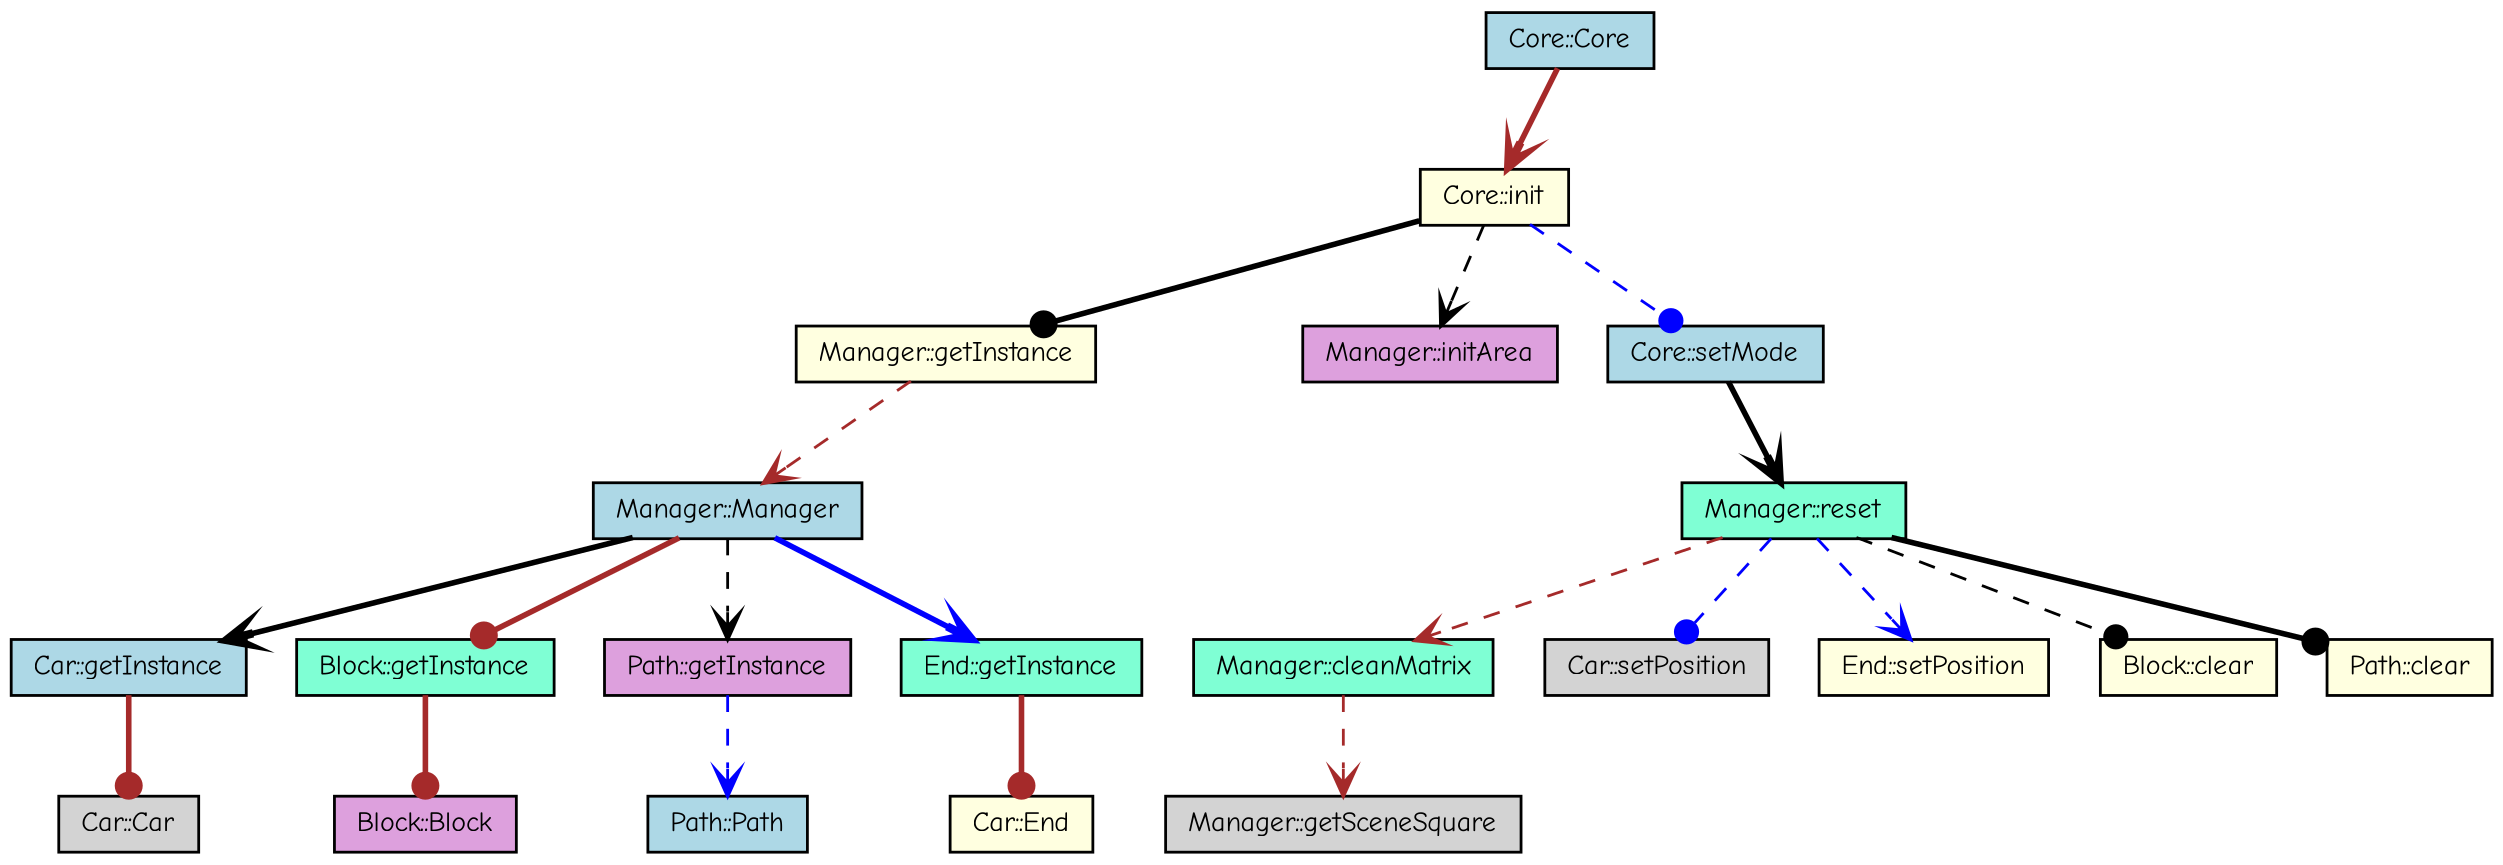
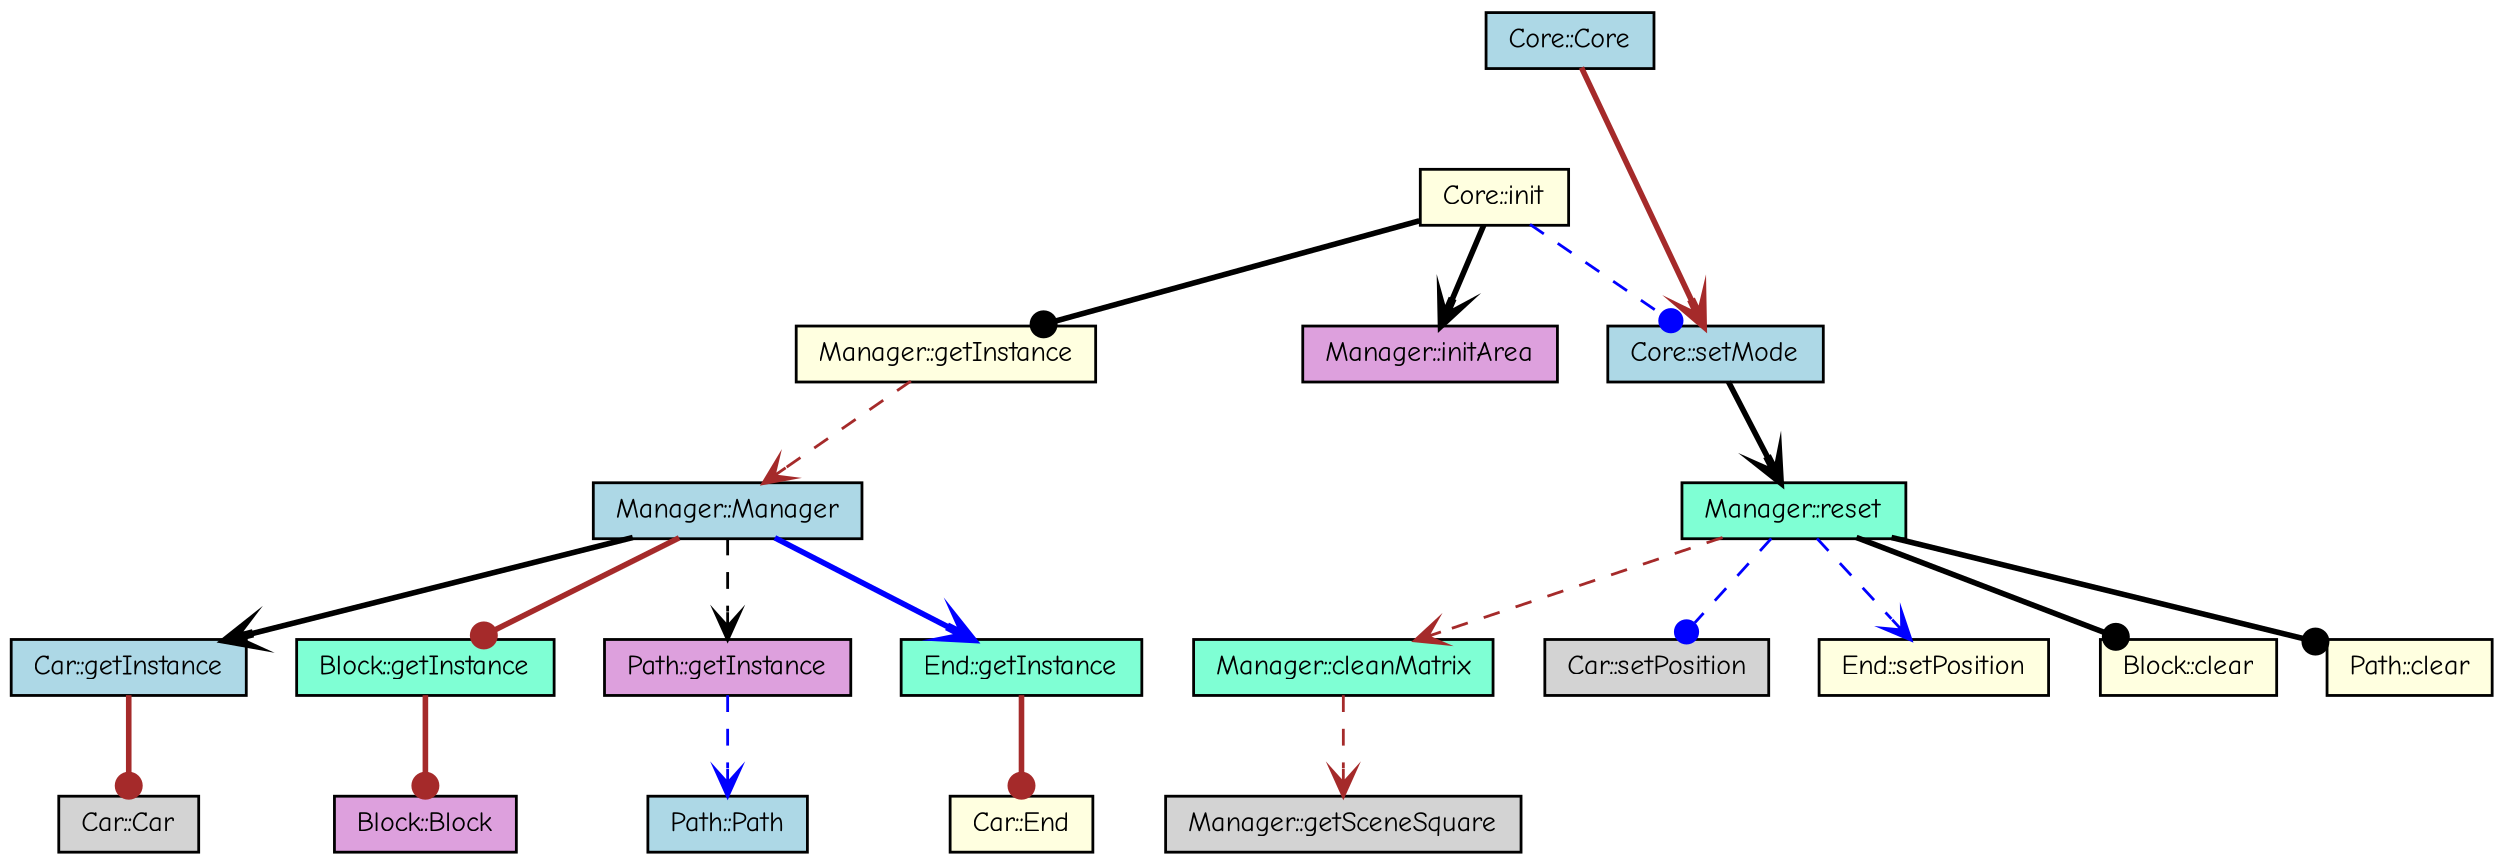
(1538, 107) -> (1637, 184)
(1468, 263) -> (1468, 263)
(1981, 585) -> (1981, 585)
